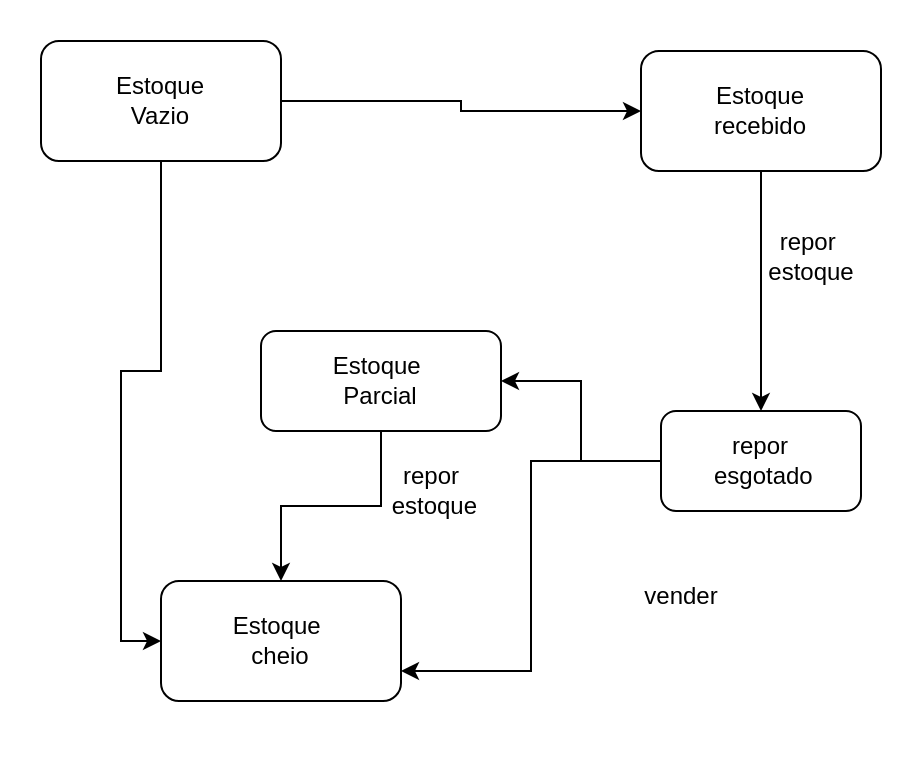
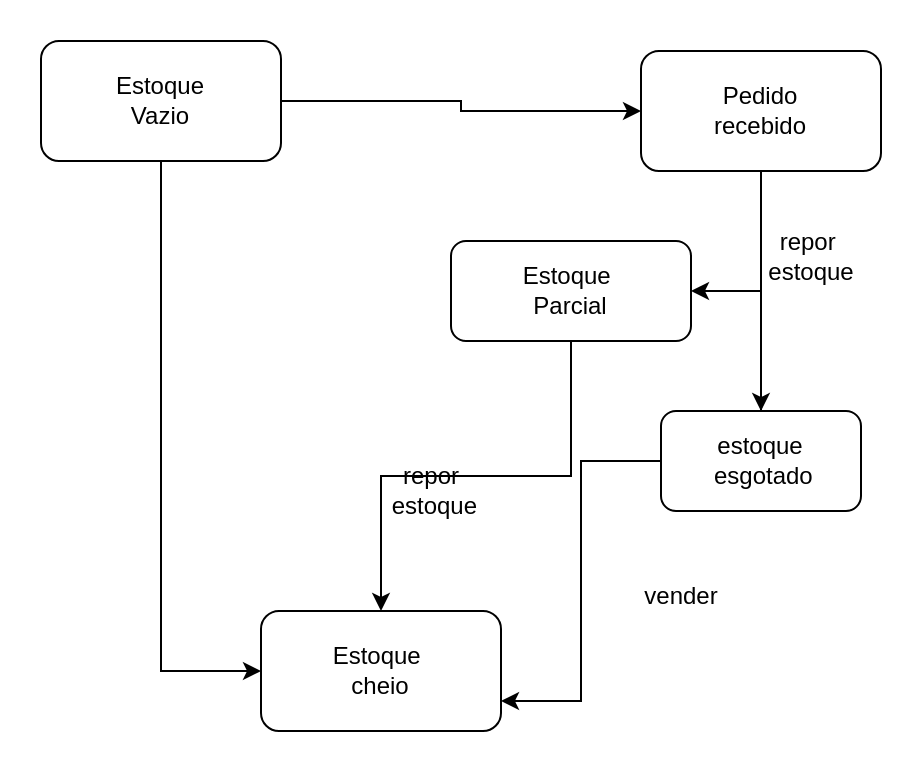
(761, 111) -> (761, 111)
(381, 381) -> (571, 291)
(761, 461) -> (761, 461)
(281, 641) -> (381, 671)
